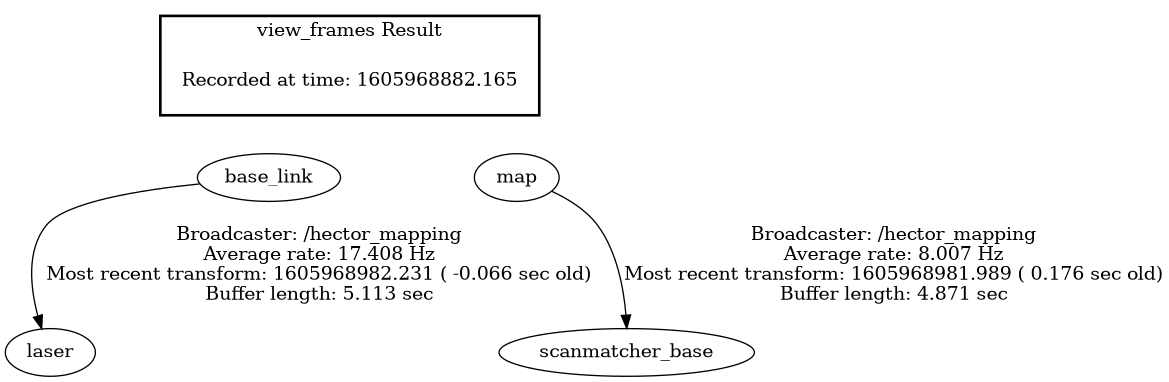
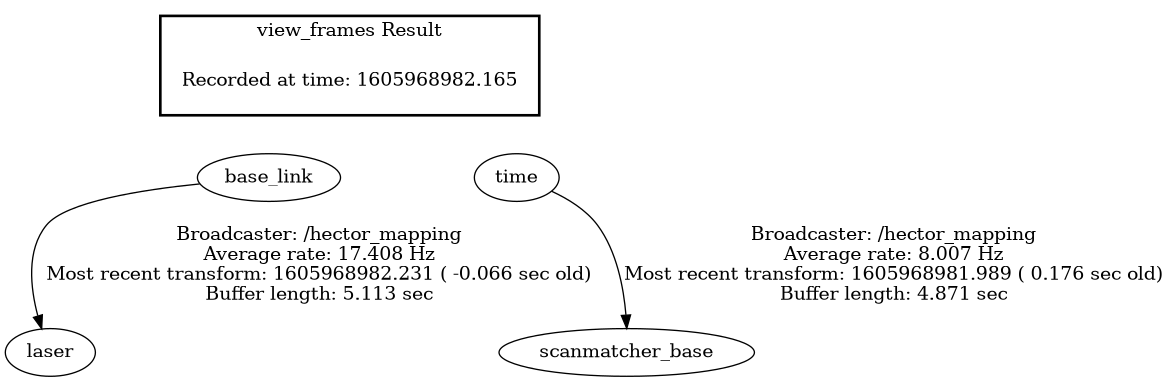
(350, 81) -> (350, 81)
(517, 178) -> (517, 178)
